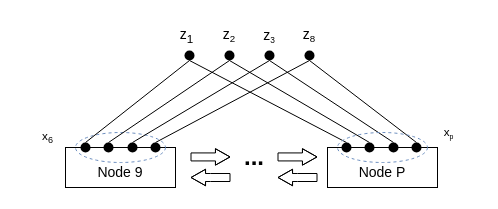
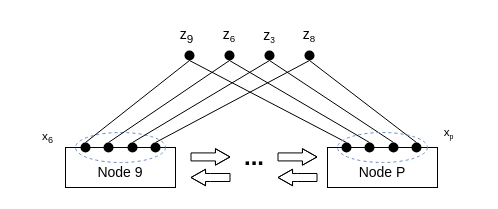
(187, 36) -> (187, 36)
(230, 36) -> (230, 36)
